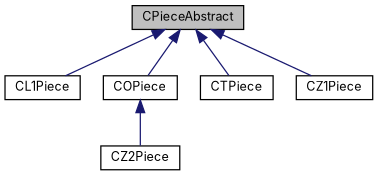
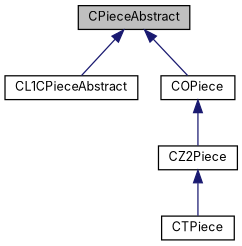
(216, 58) -> (198, 199)
(43, 88) -> (71, 88)
(334, 88) -> none
